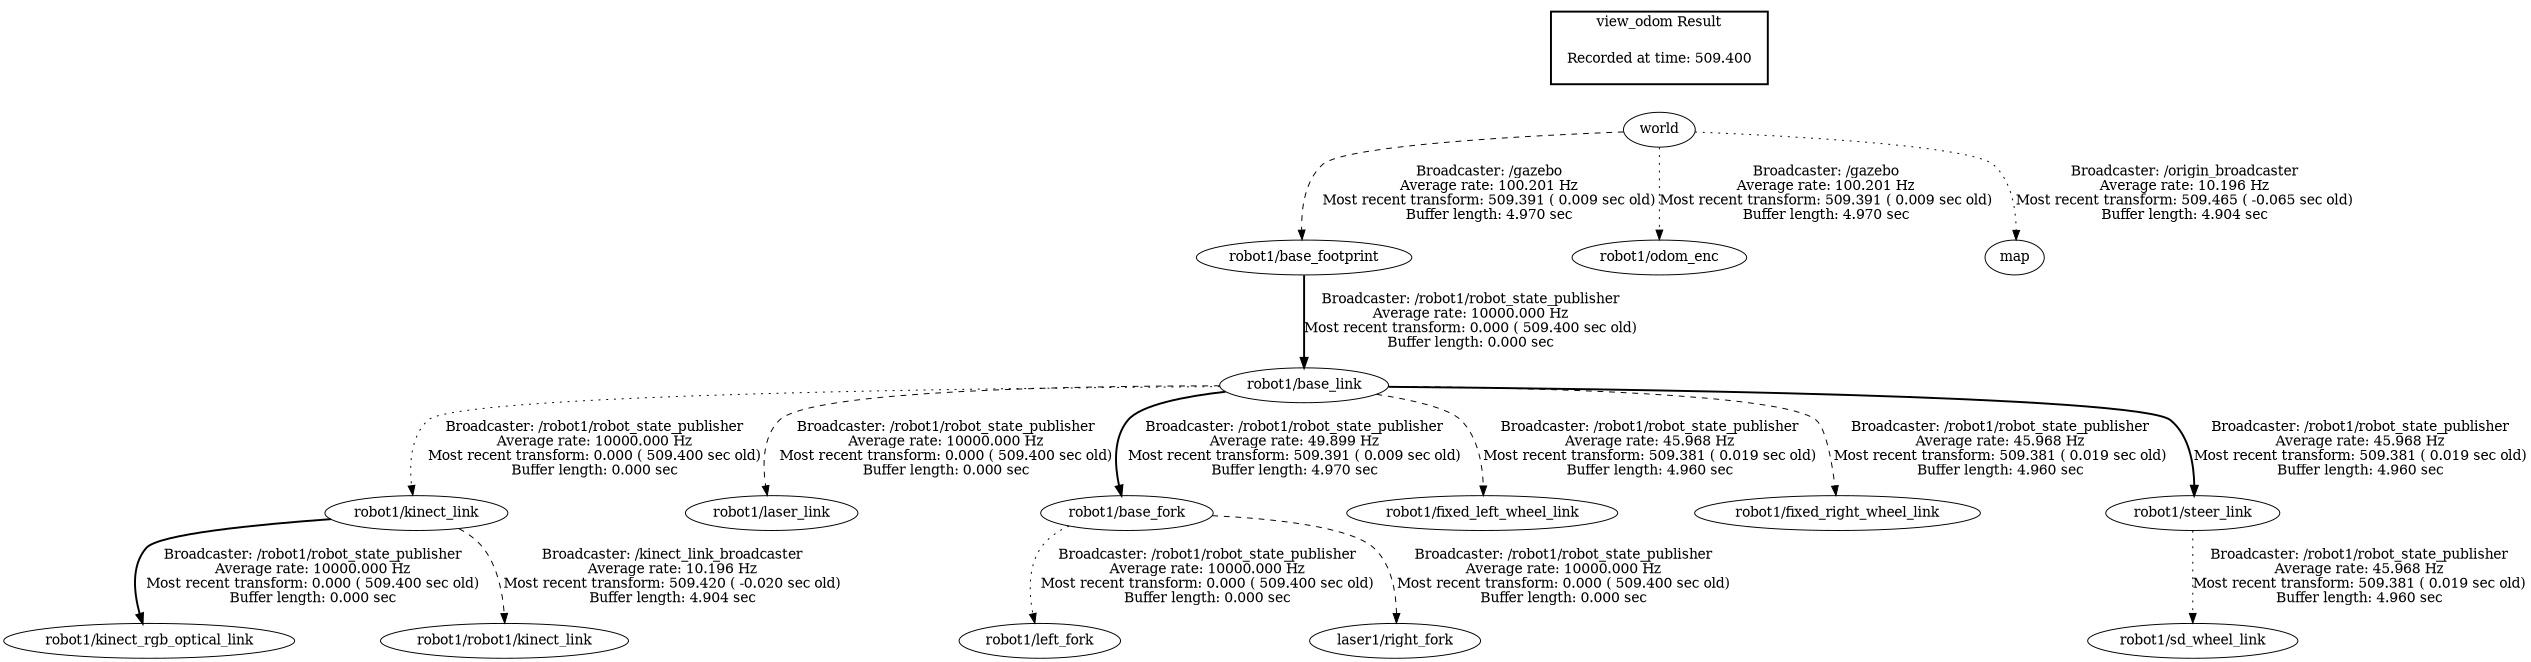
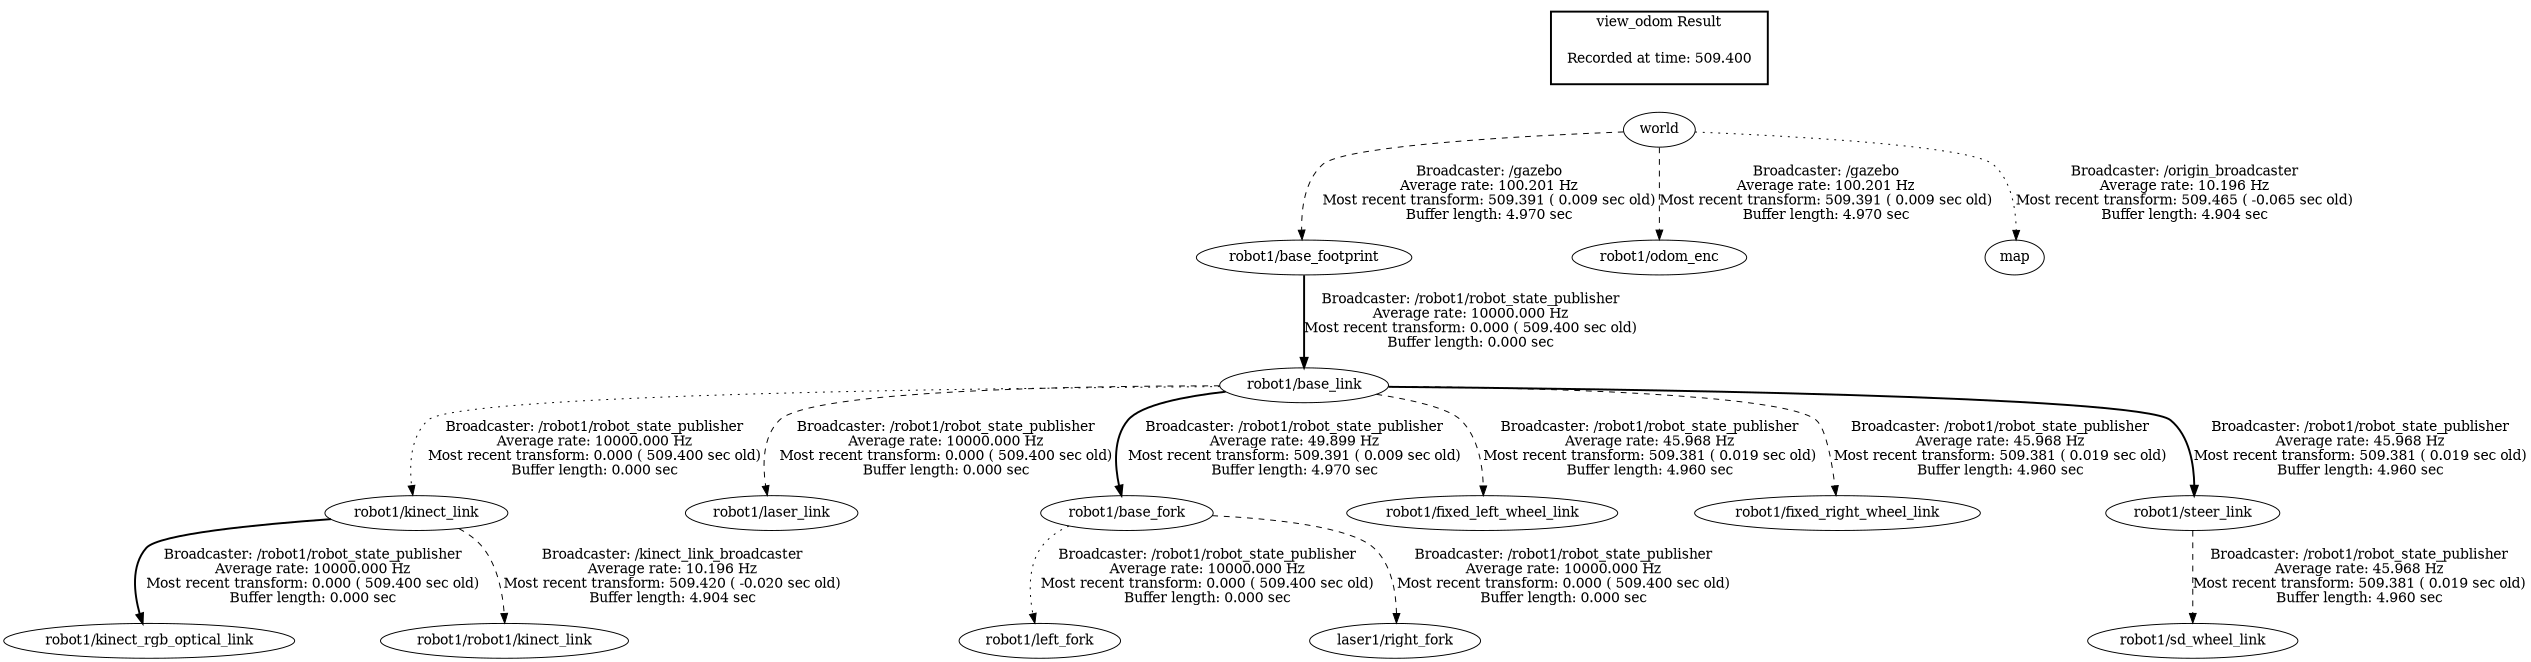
(1659, 189) -> (1659, 189)
(2193, 572) -> (2193, 572)
